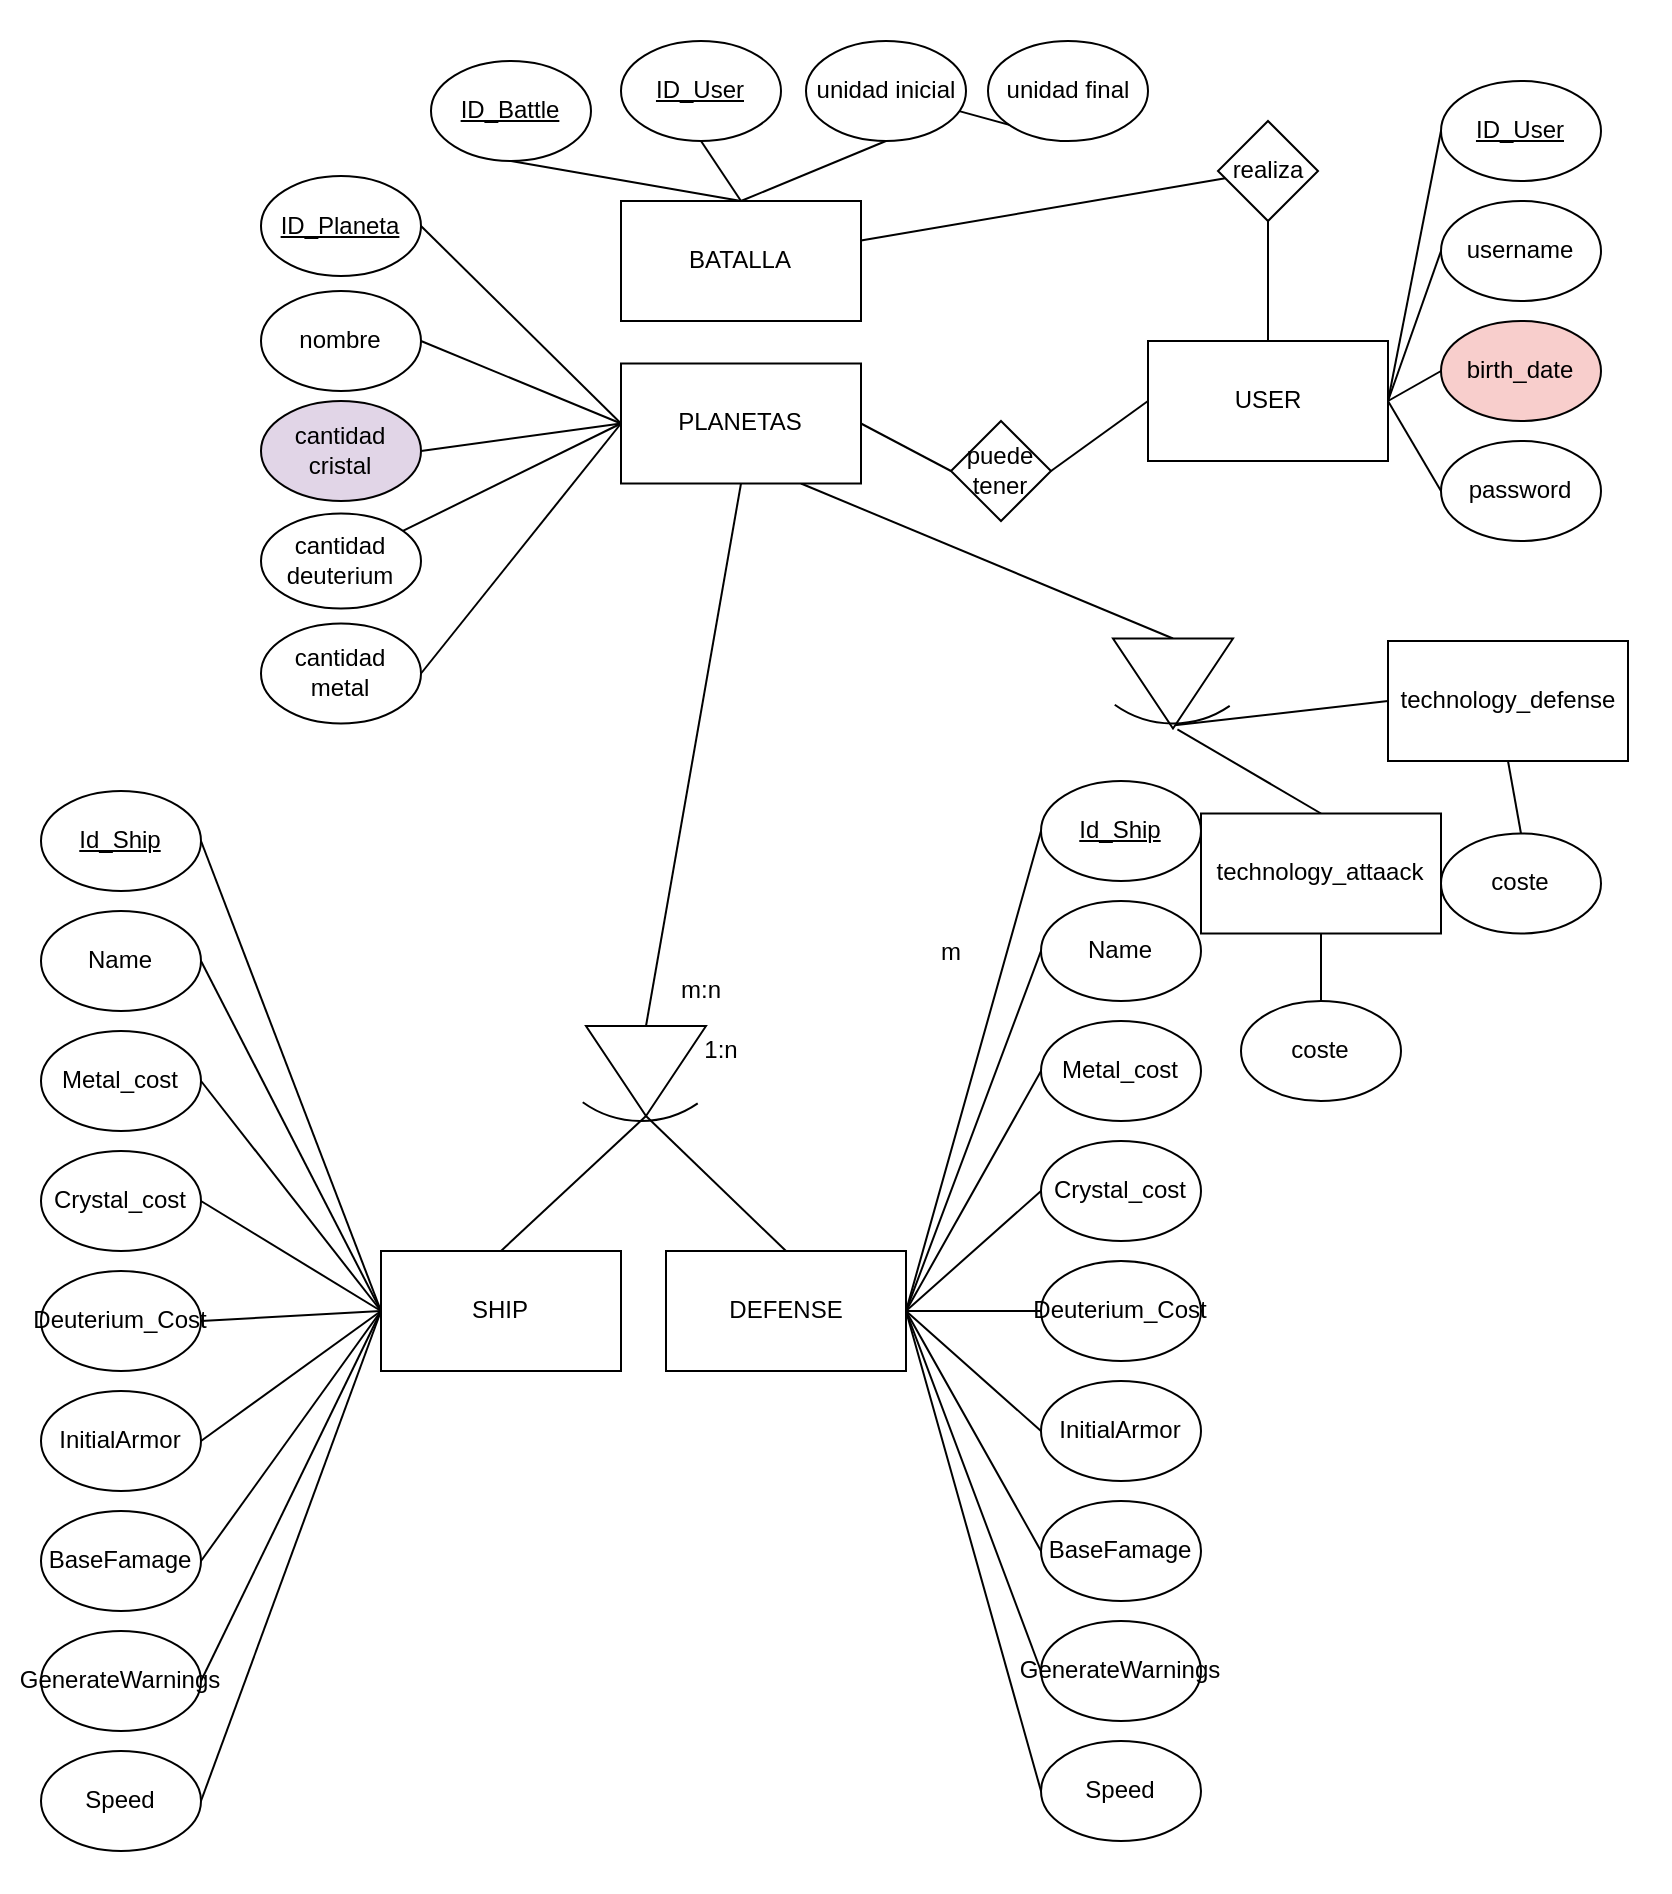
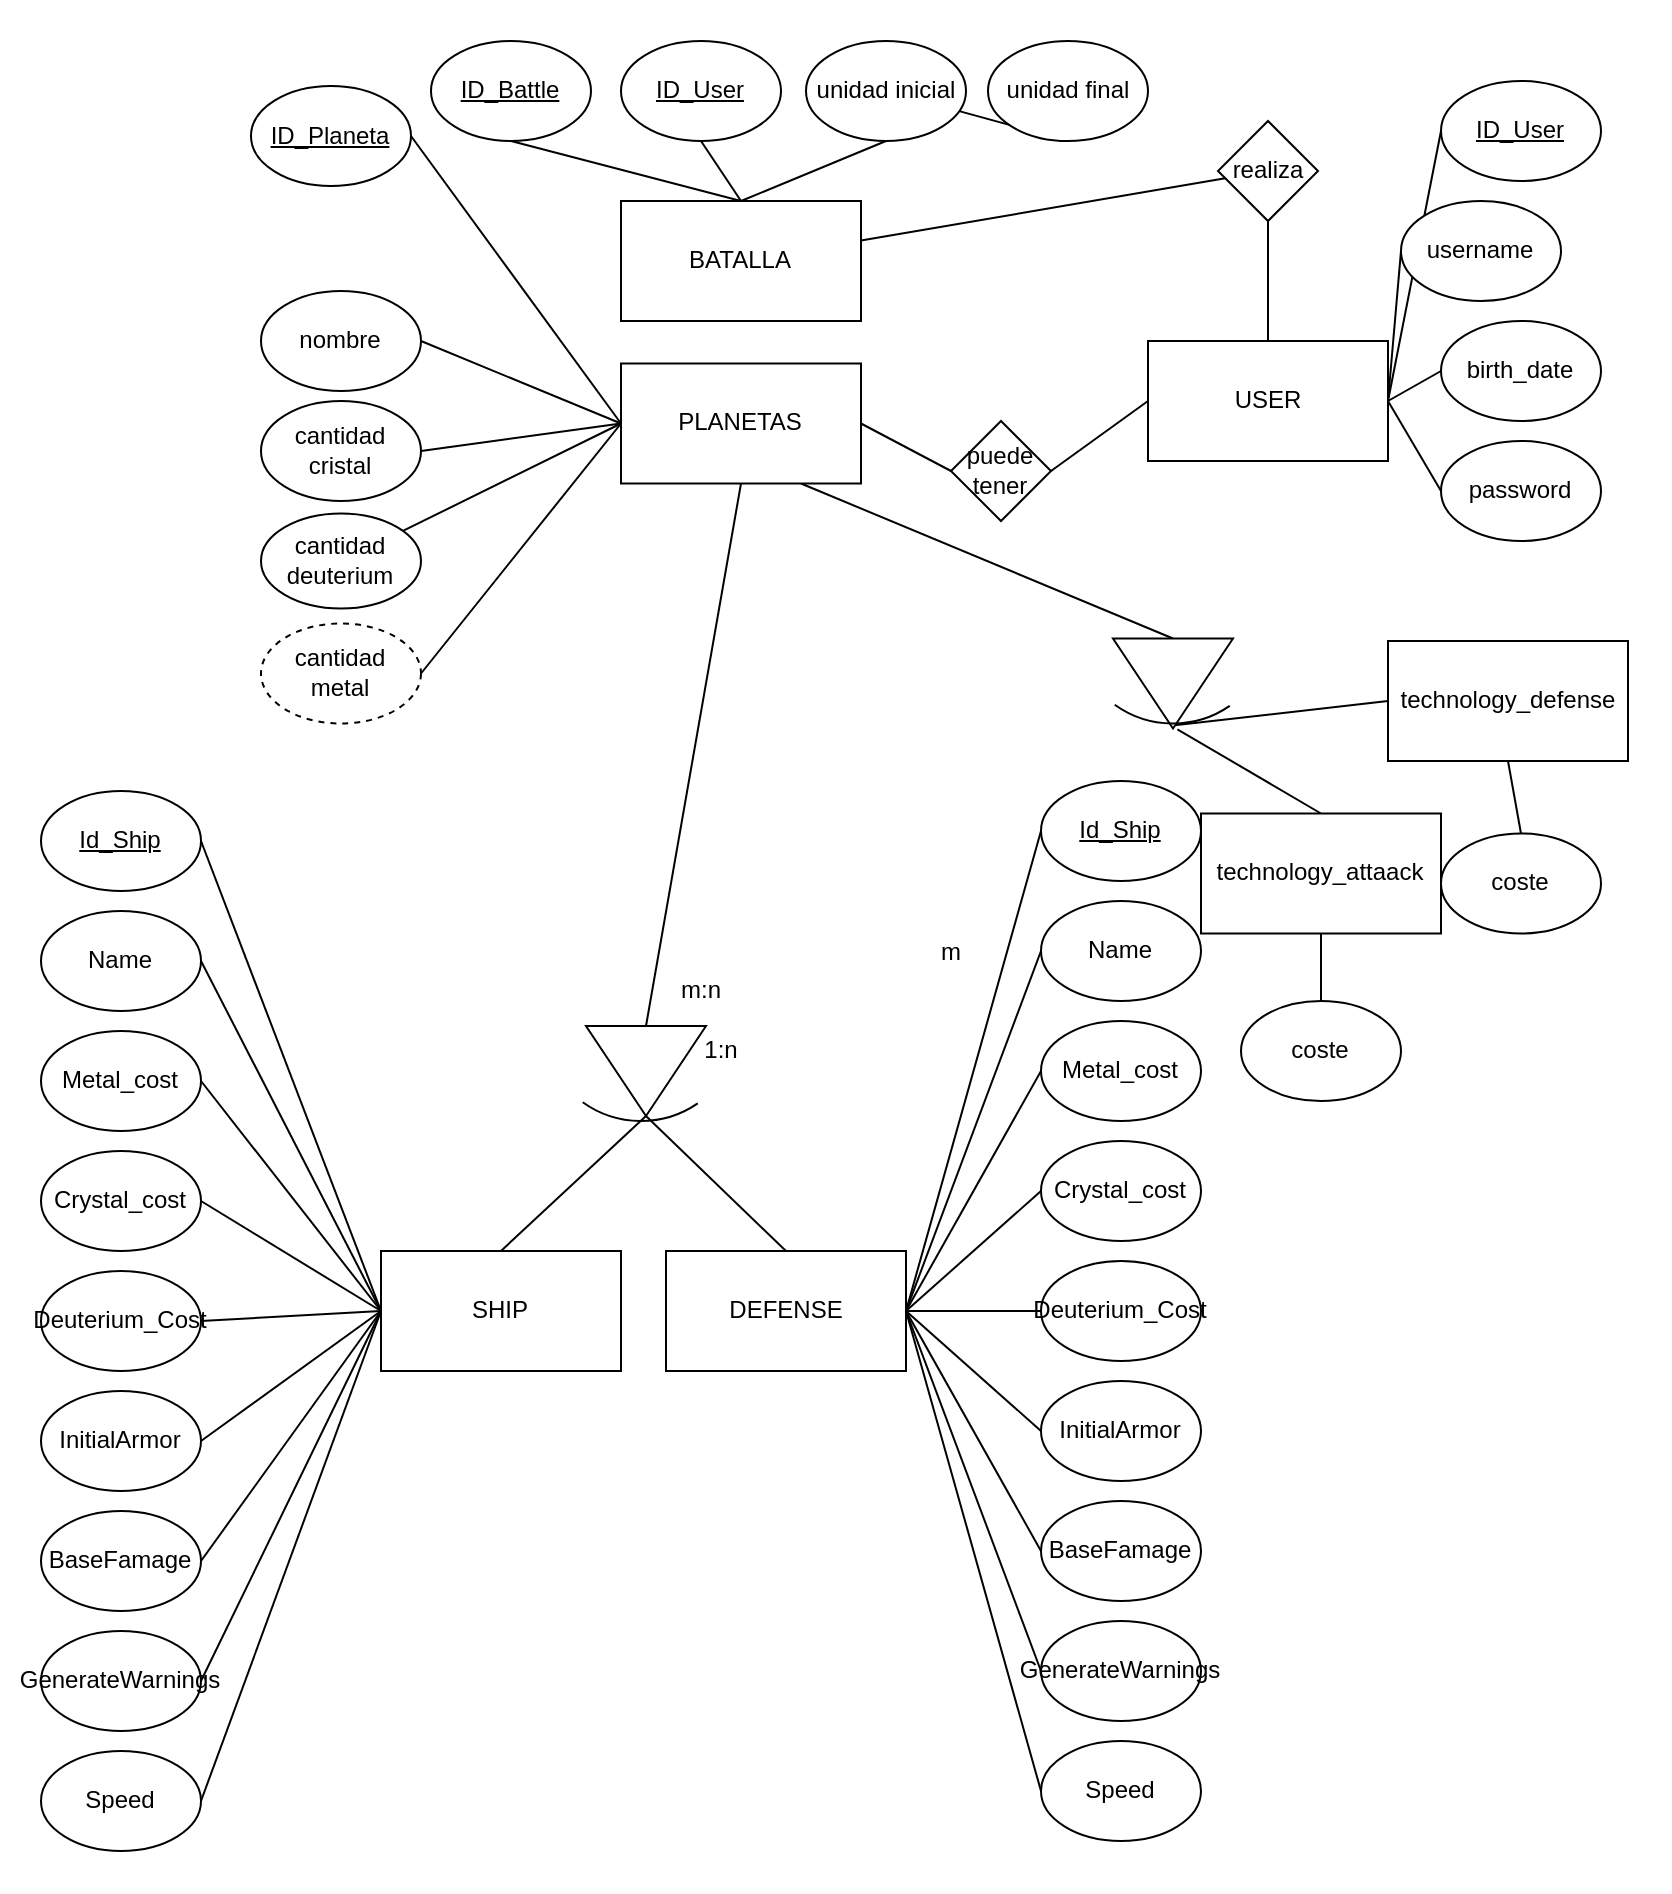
(511, 111) -> (511, 91)
(341, 226) -> (331, 136)
(1521, 251) -> (1481, 251)
(1521, 371) -> (1521, 371)
(341, 451) -> (341, 451)
(341, 674) -> (341, 674)
